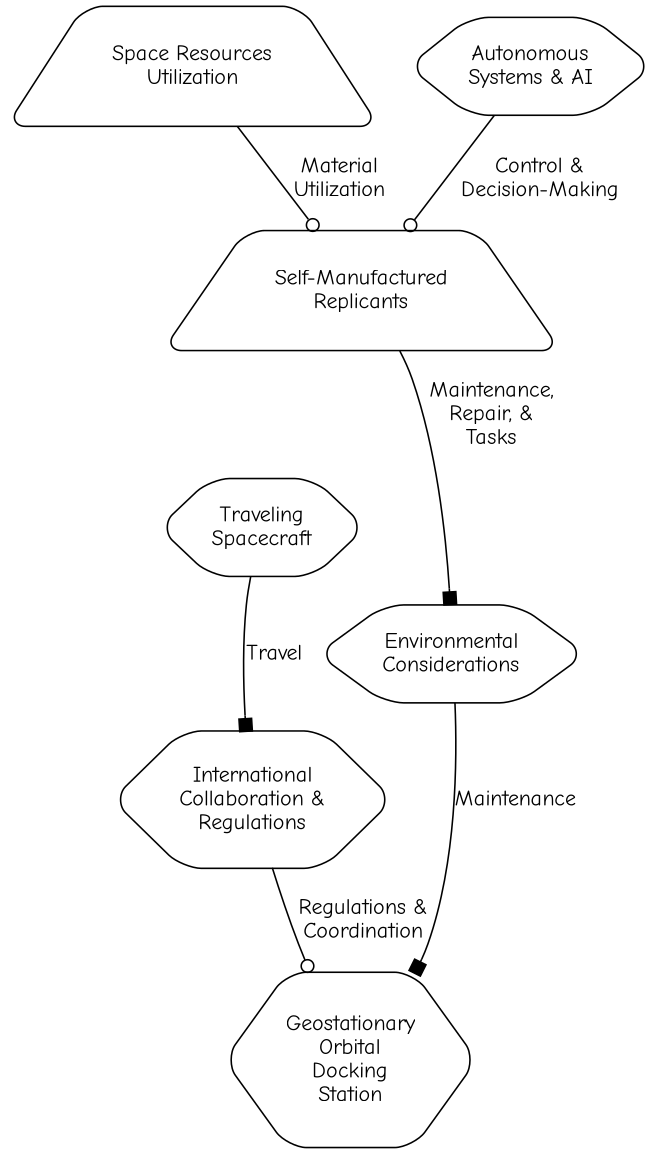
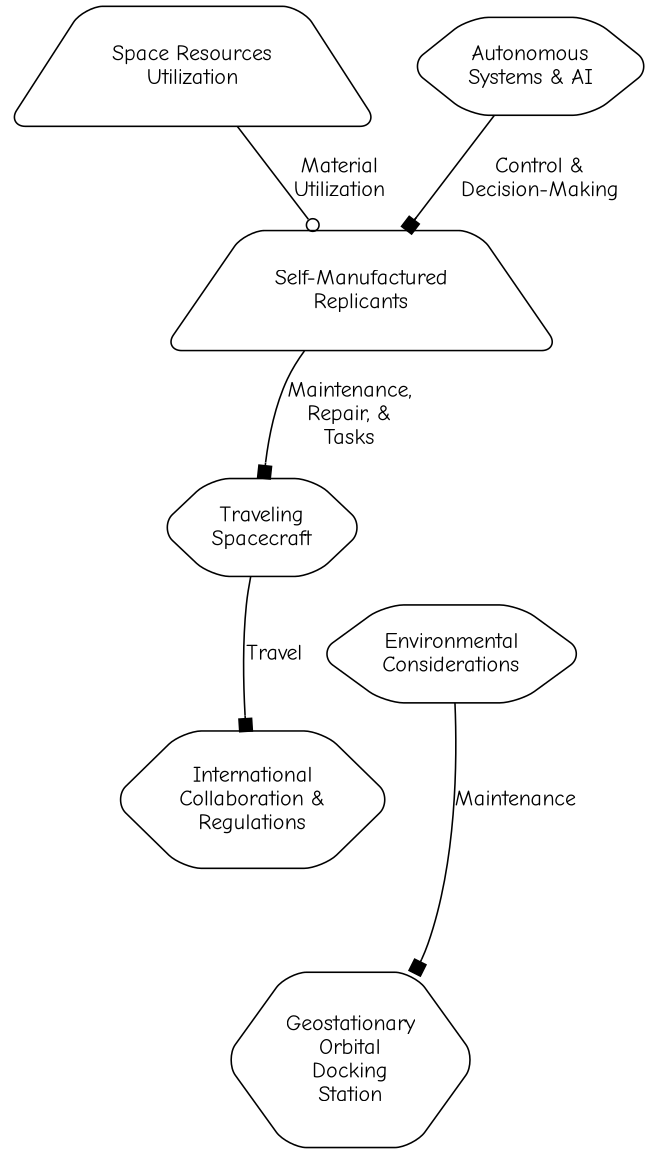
(454, 168) -> (454, 168)
(435, 468) -> (278, 404)
(288, 914) -> none
